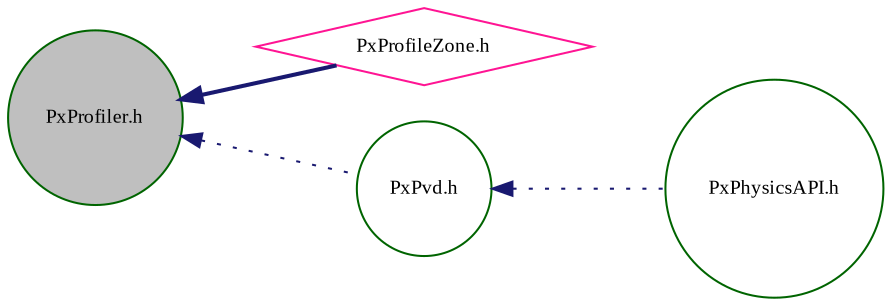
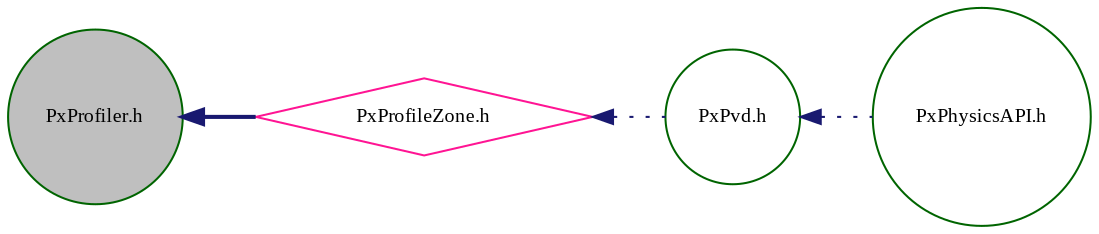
(280, 158) -> (639, 117)
